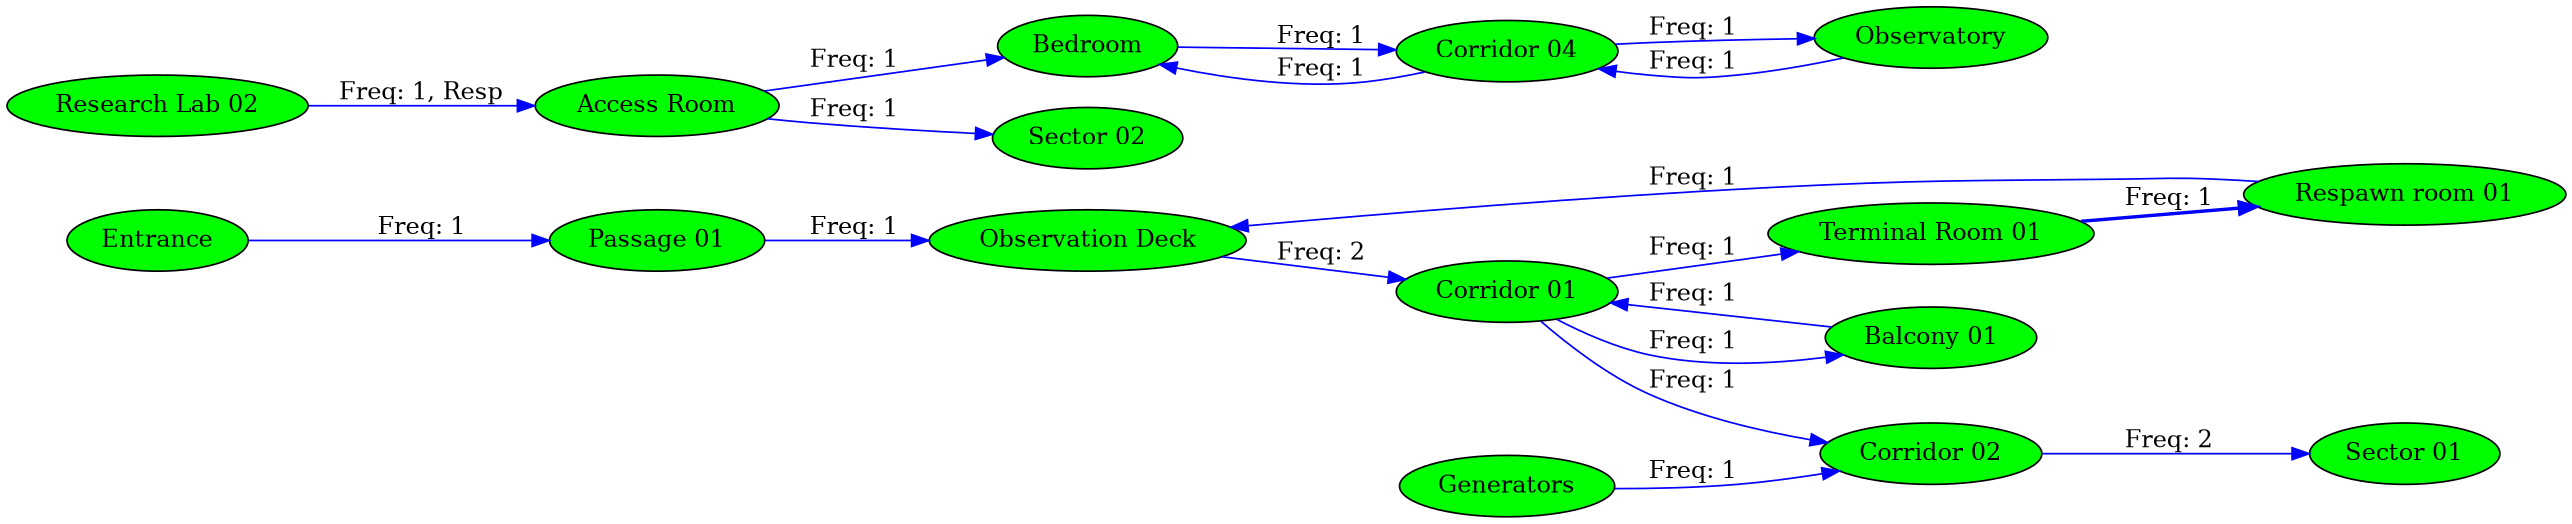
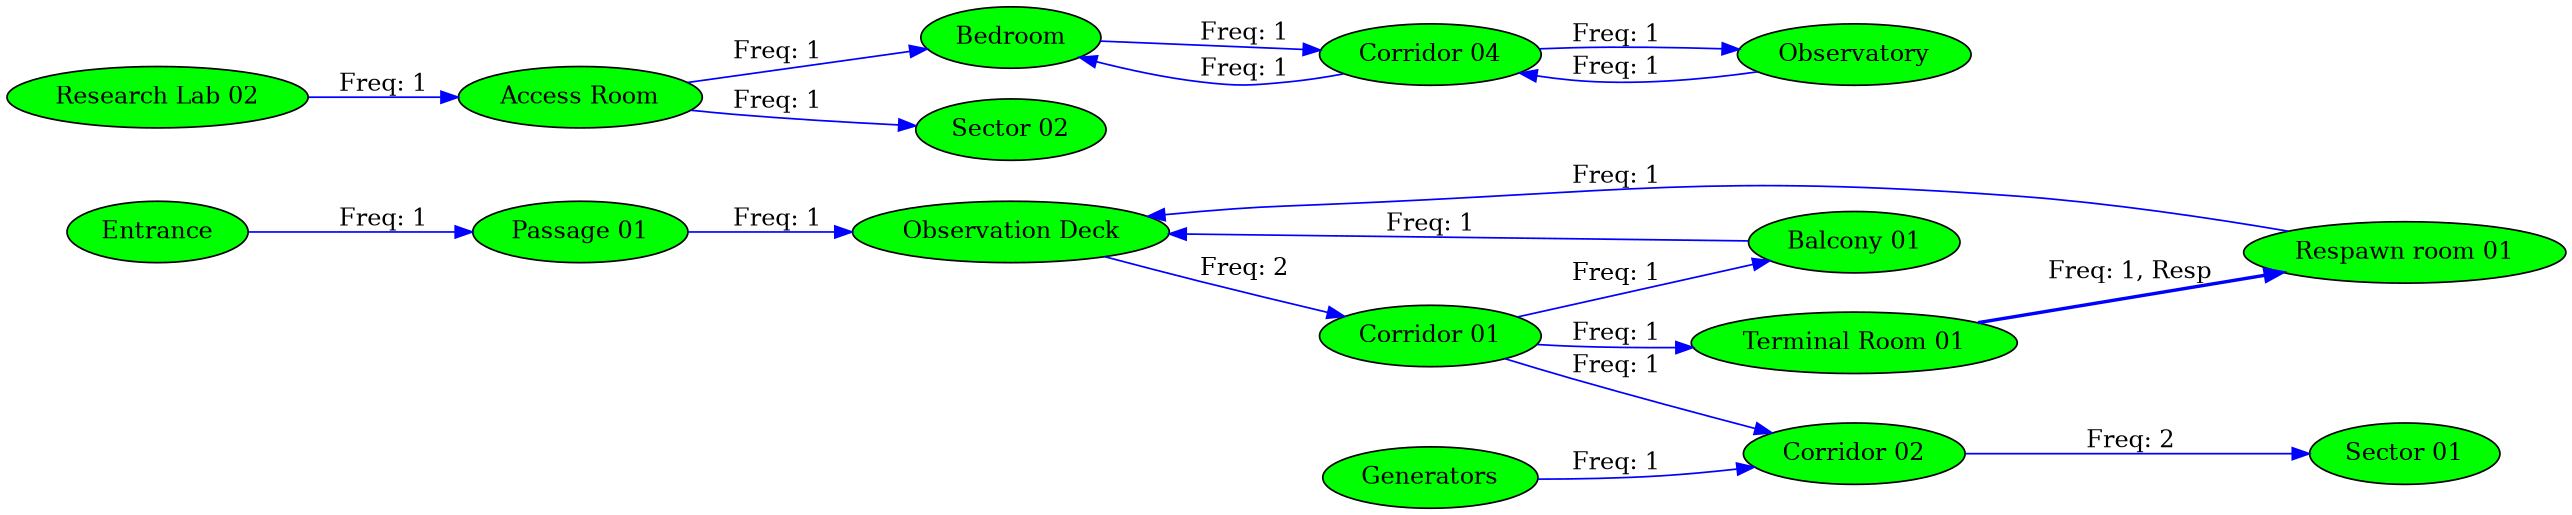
(422, 93) -> (383, 84)
(2169, 199) -> (2131, 272)
(1730, 316) -> (1467, 237)
